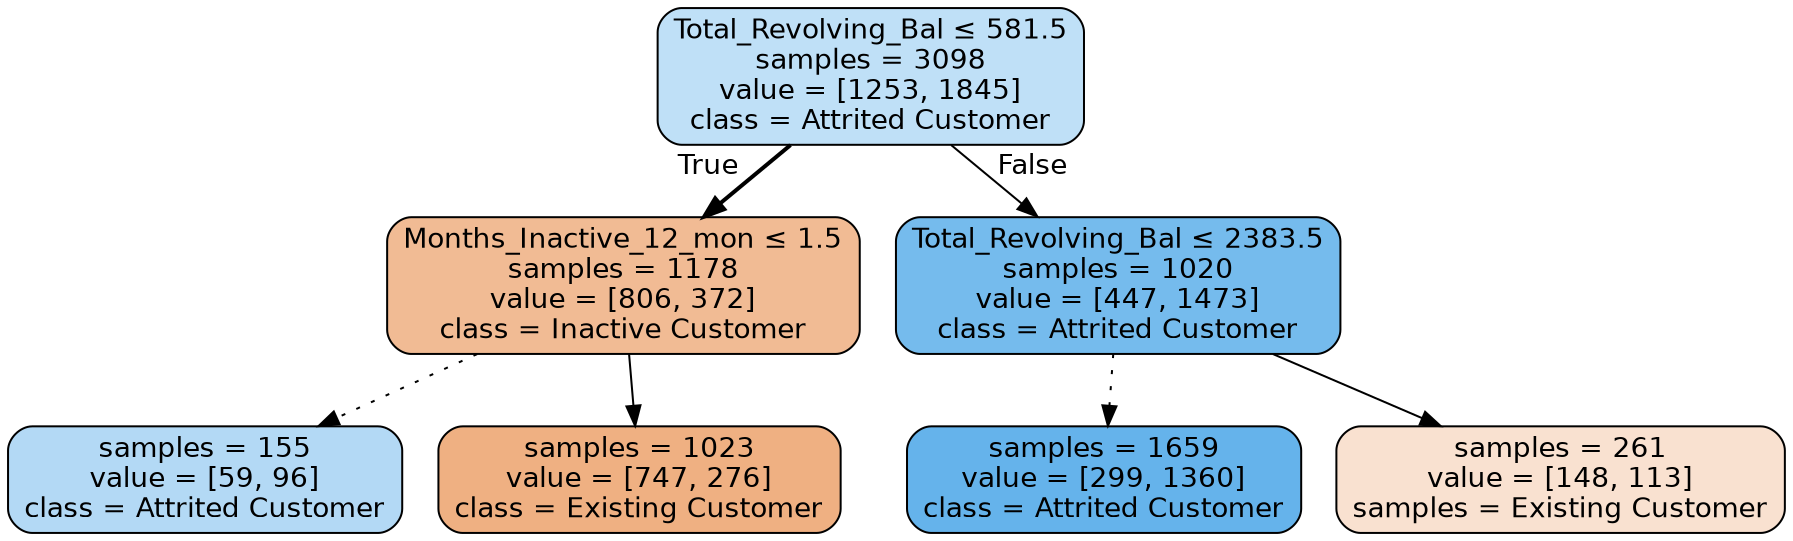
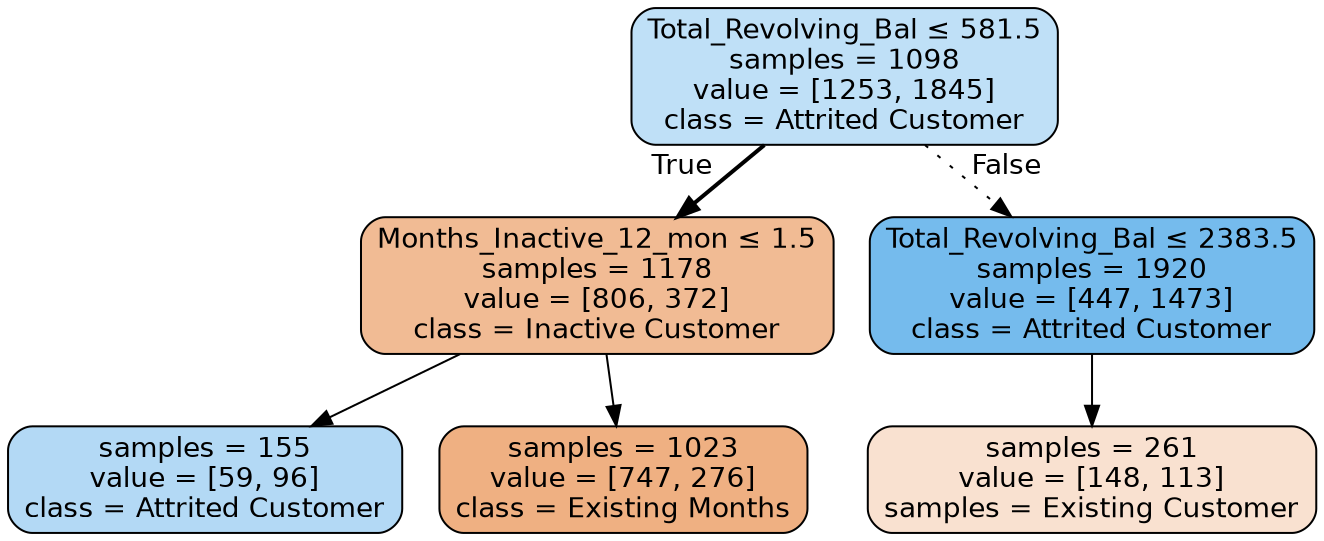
(871, 60) -> (845, 60)
(986, 174) -> (960, 174)
(1118, 269) -> (1092, 269)
(407, 386) -> (395, 386)
(1104, 480) -> none
(640, 509) -> (623, 509)
